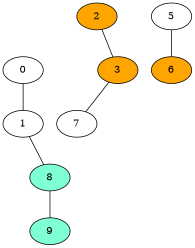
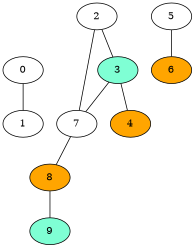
(97, 16) -> (97, 16)
none -> (87, 70)
(118, 70) -> (118, 70)
none -> (131, 124)
(37, 151) -> (63, 151)
(50, 178) -> (50, 178)
